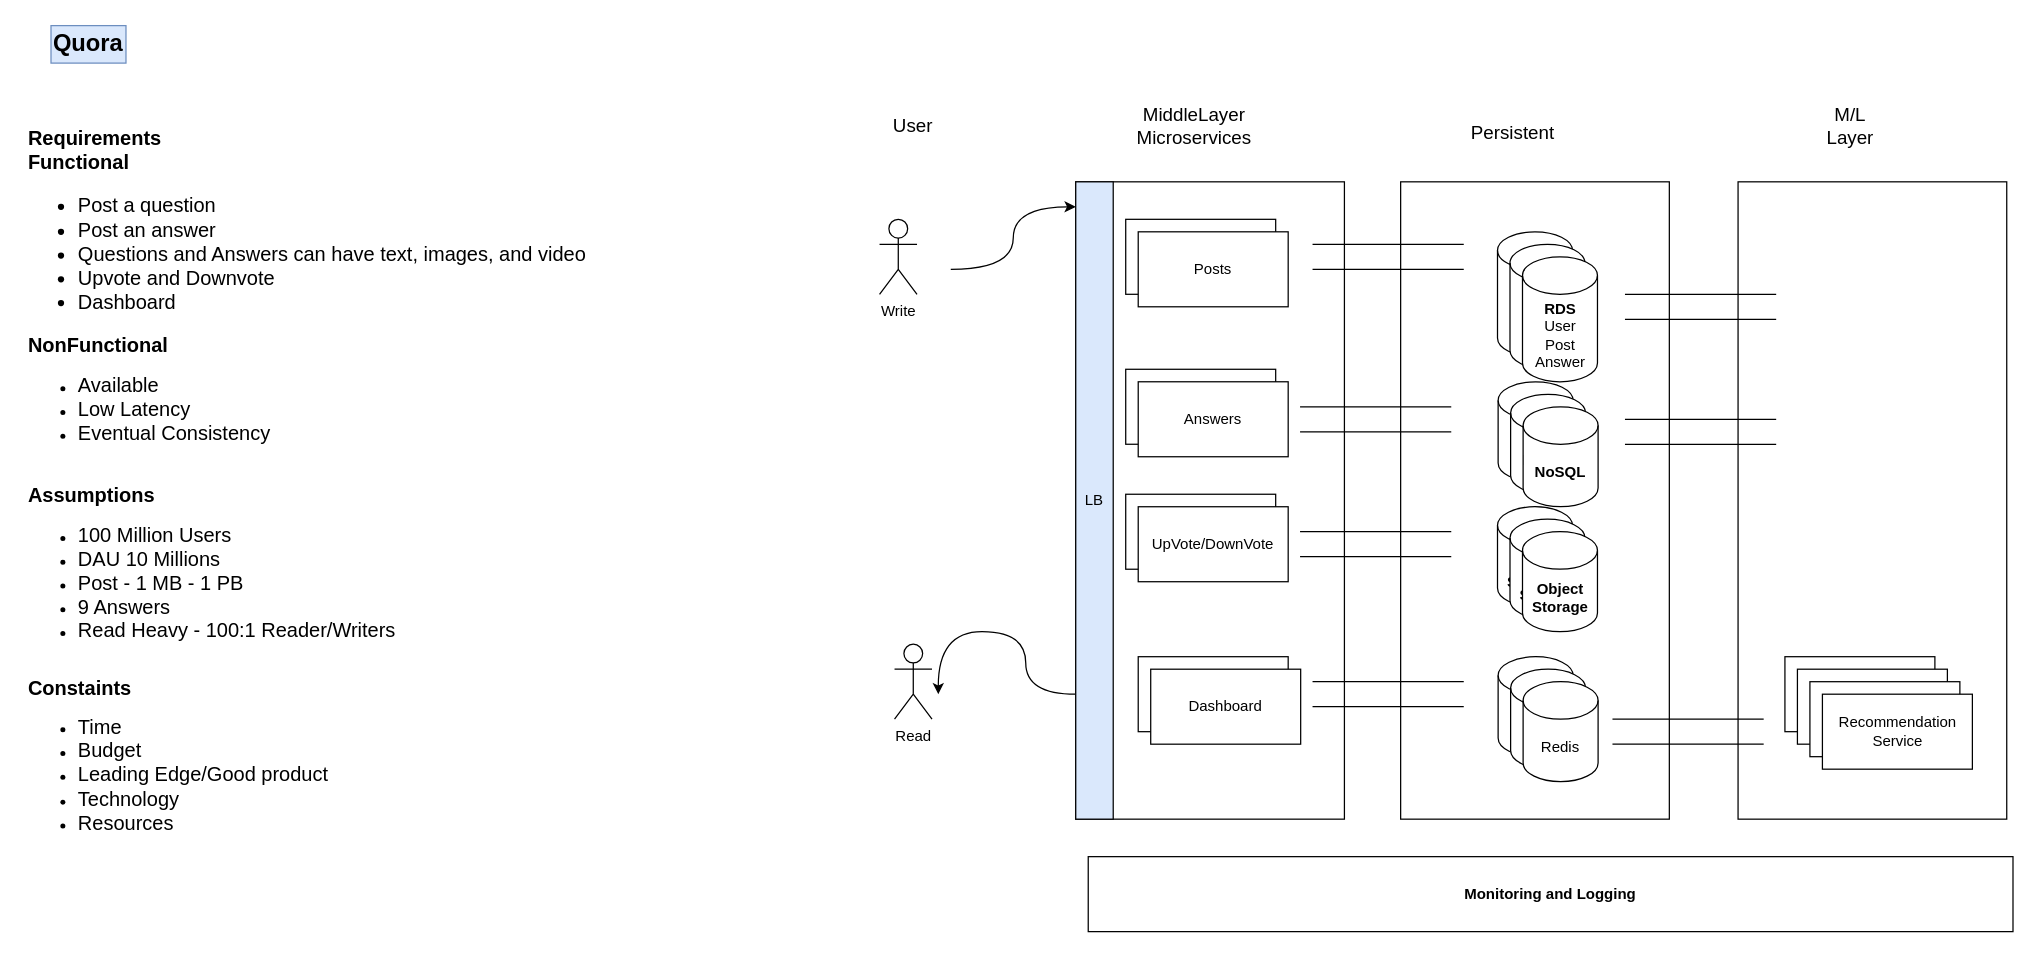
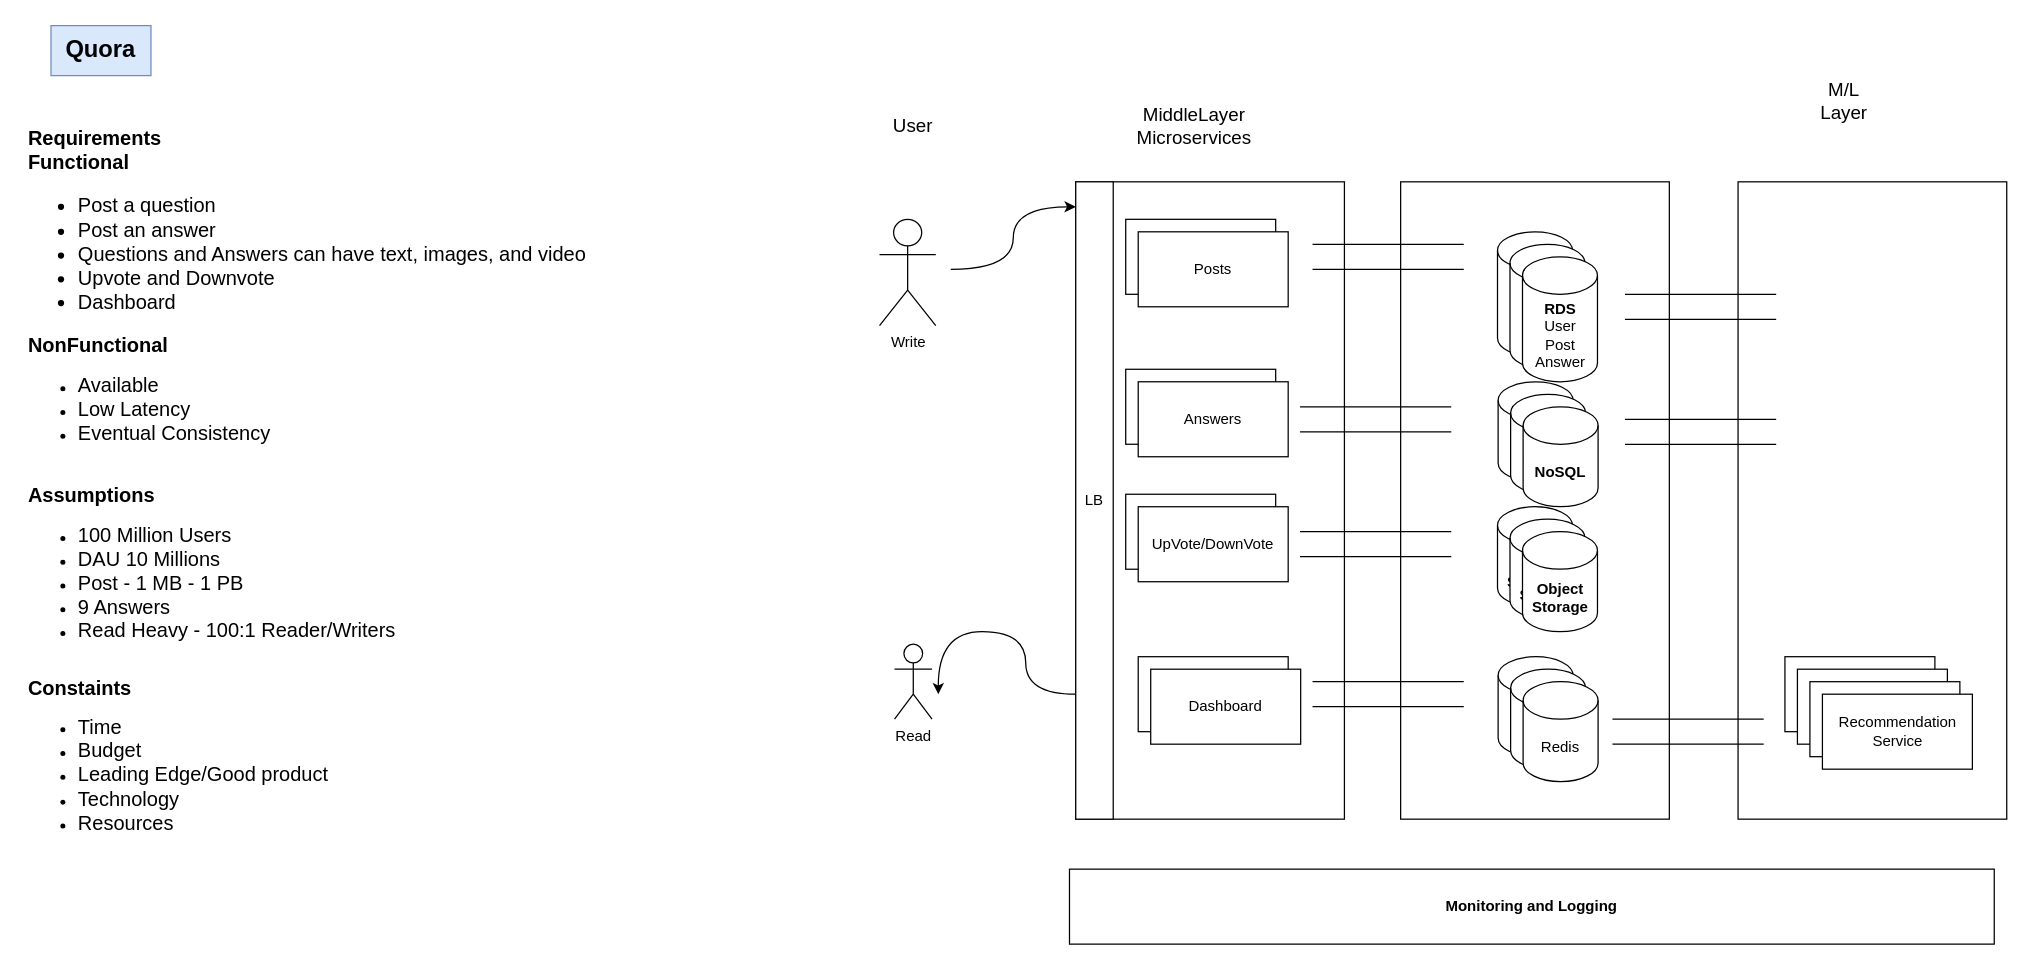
(88, 44) -> (101, 51)
(1851, 126) -> (1844, 101)
(1513, 132) -> none
(898, 257) -> (908, 273)
(1094, 501) -> (1094, 501)
(1551, 894) -> (1532, 907)
